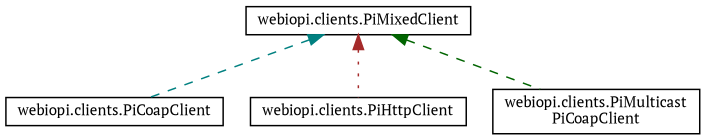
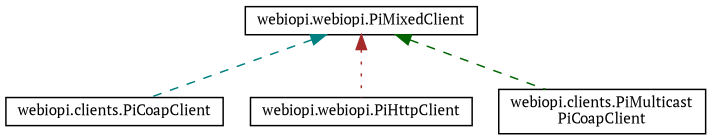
(358, 21) -> (361, 21)
(358, 112) -> (361, 112)
